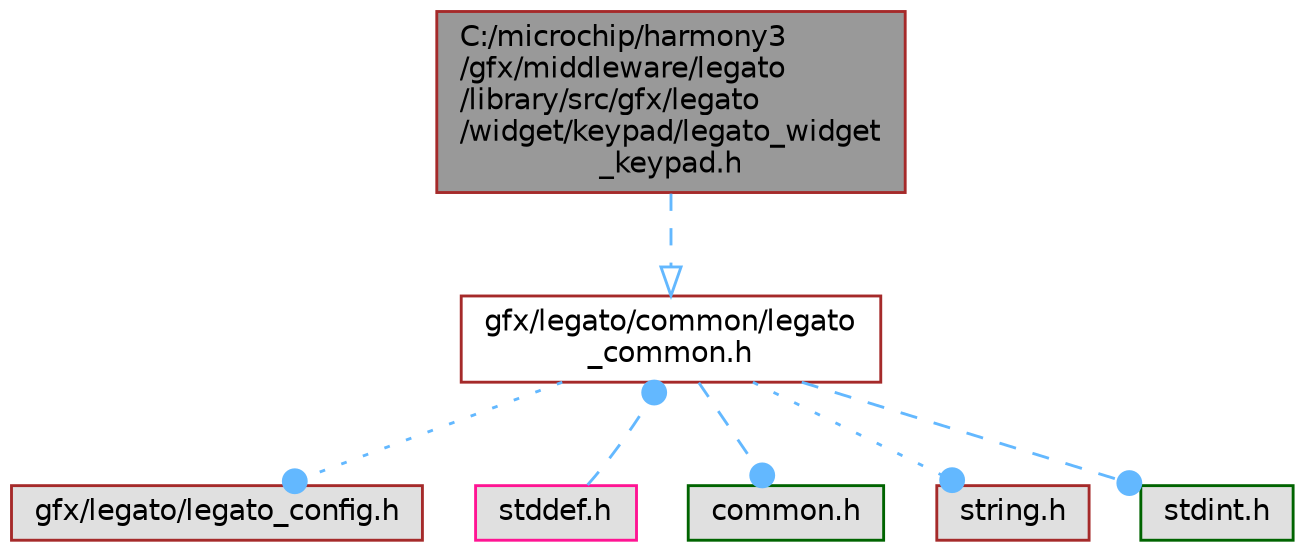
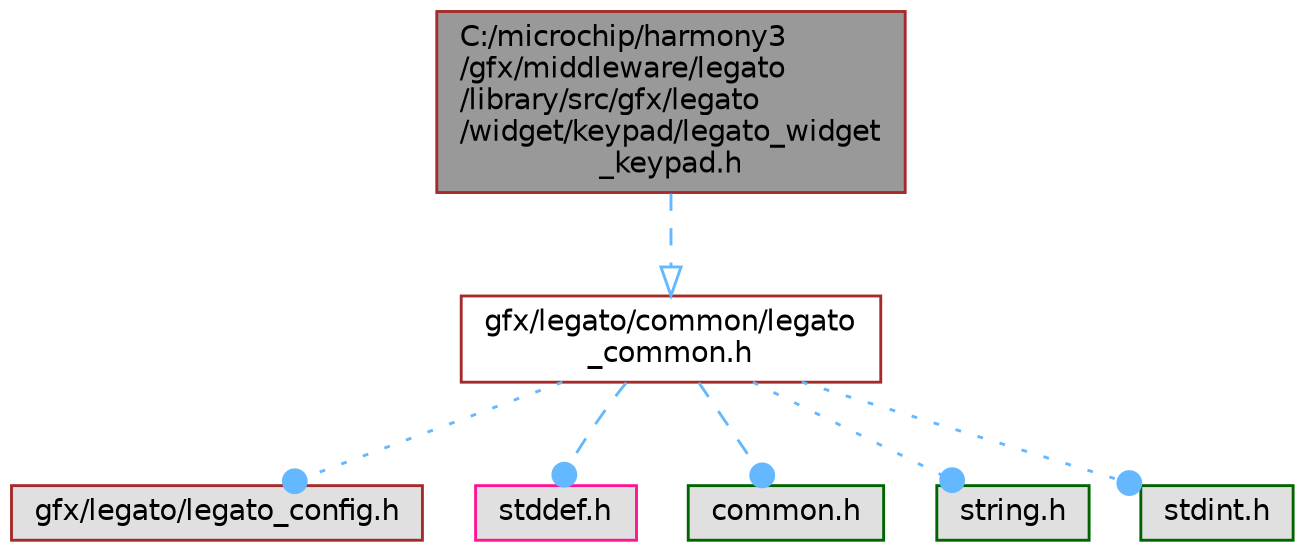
(960, 431) -> (960, 431)
(619, 445) -> (597, 422)
(1013, 513) -> (1013, 513)
